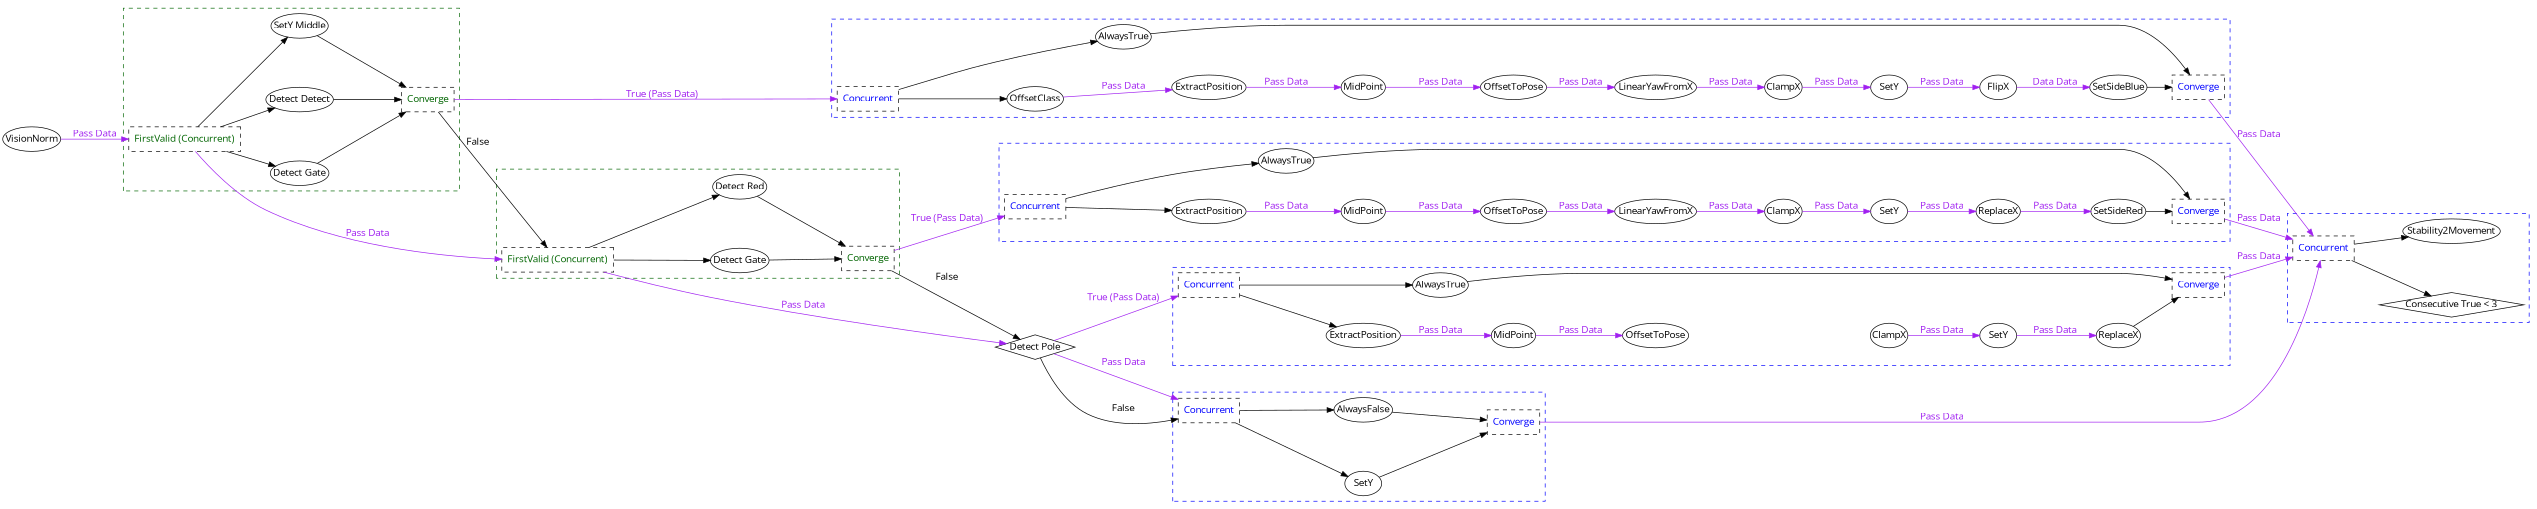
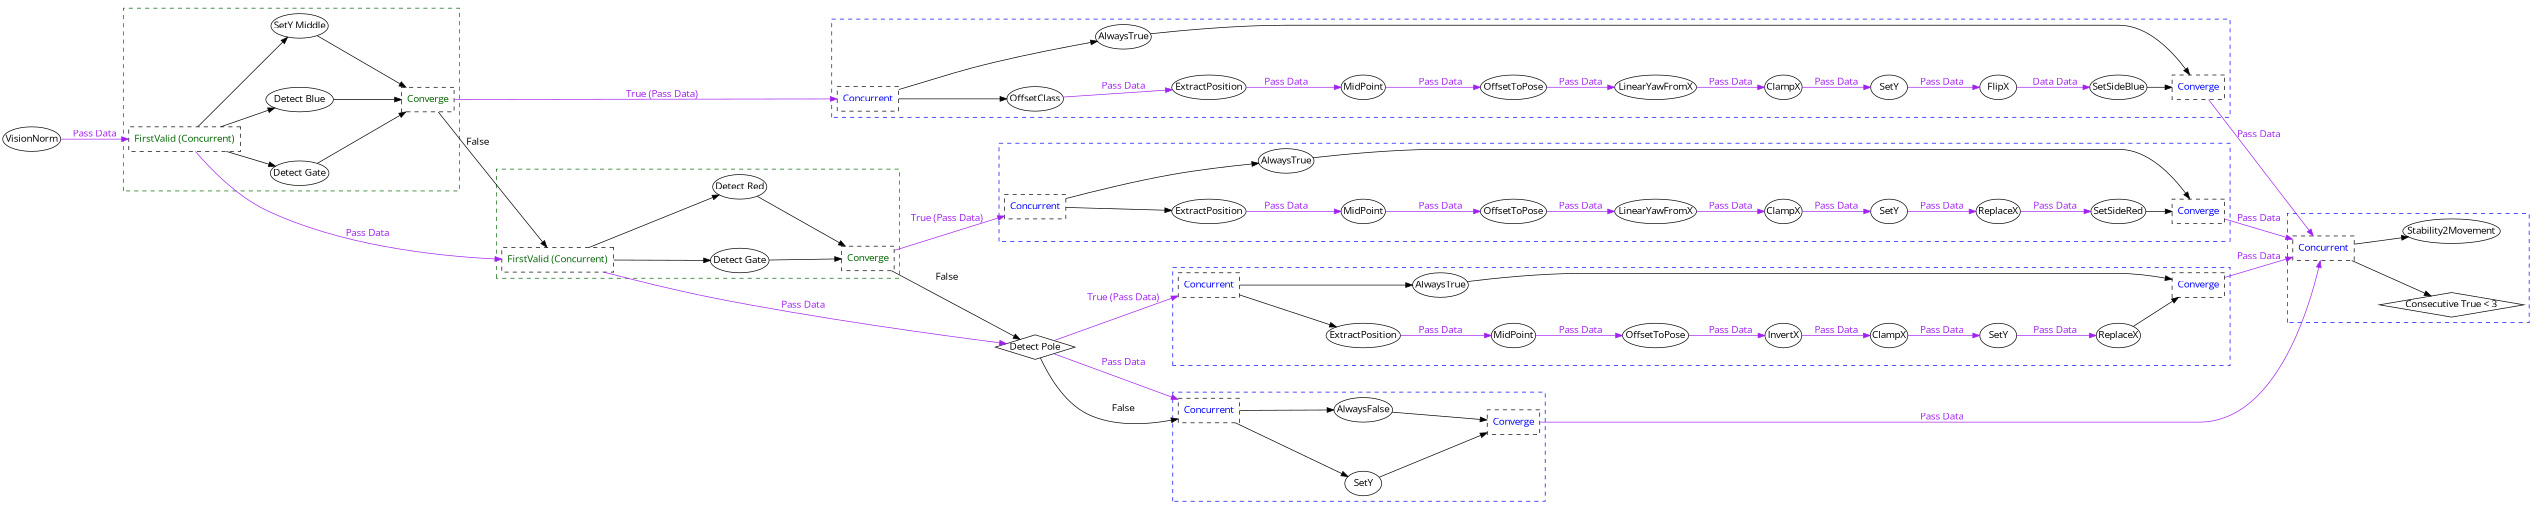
(300, 100) -> (300, 100)
none -> (1783, 336)
